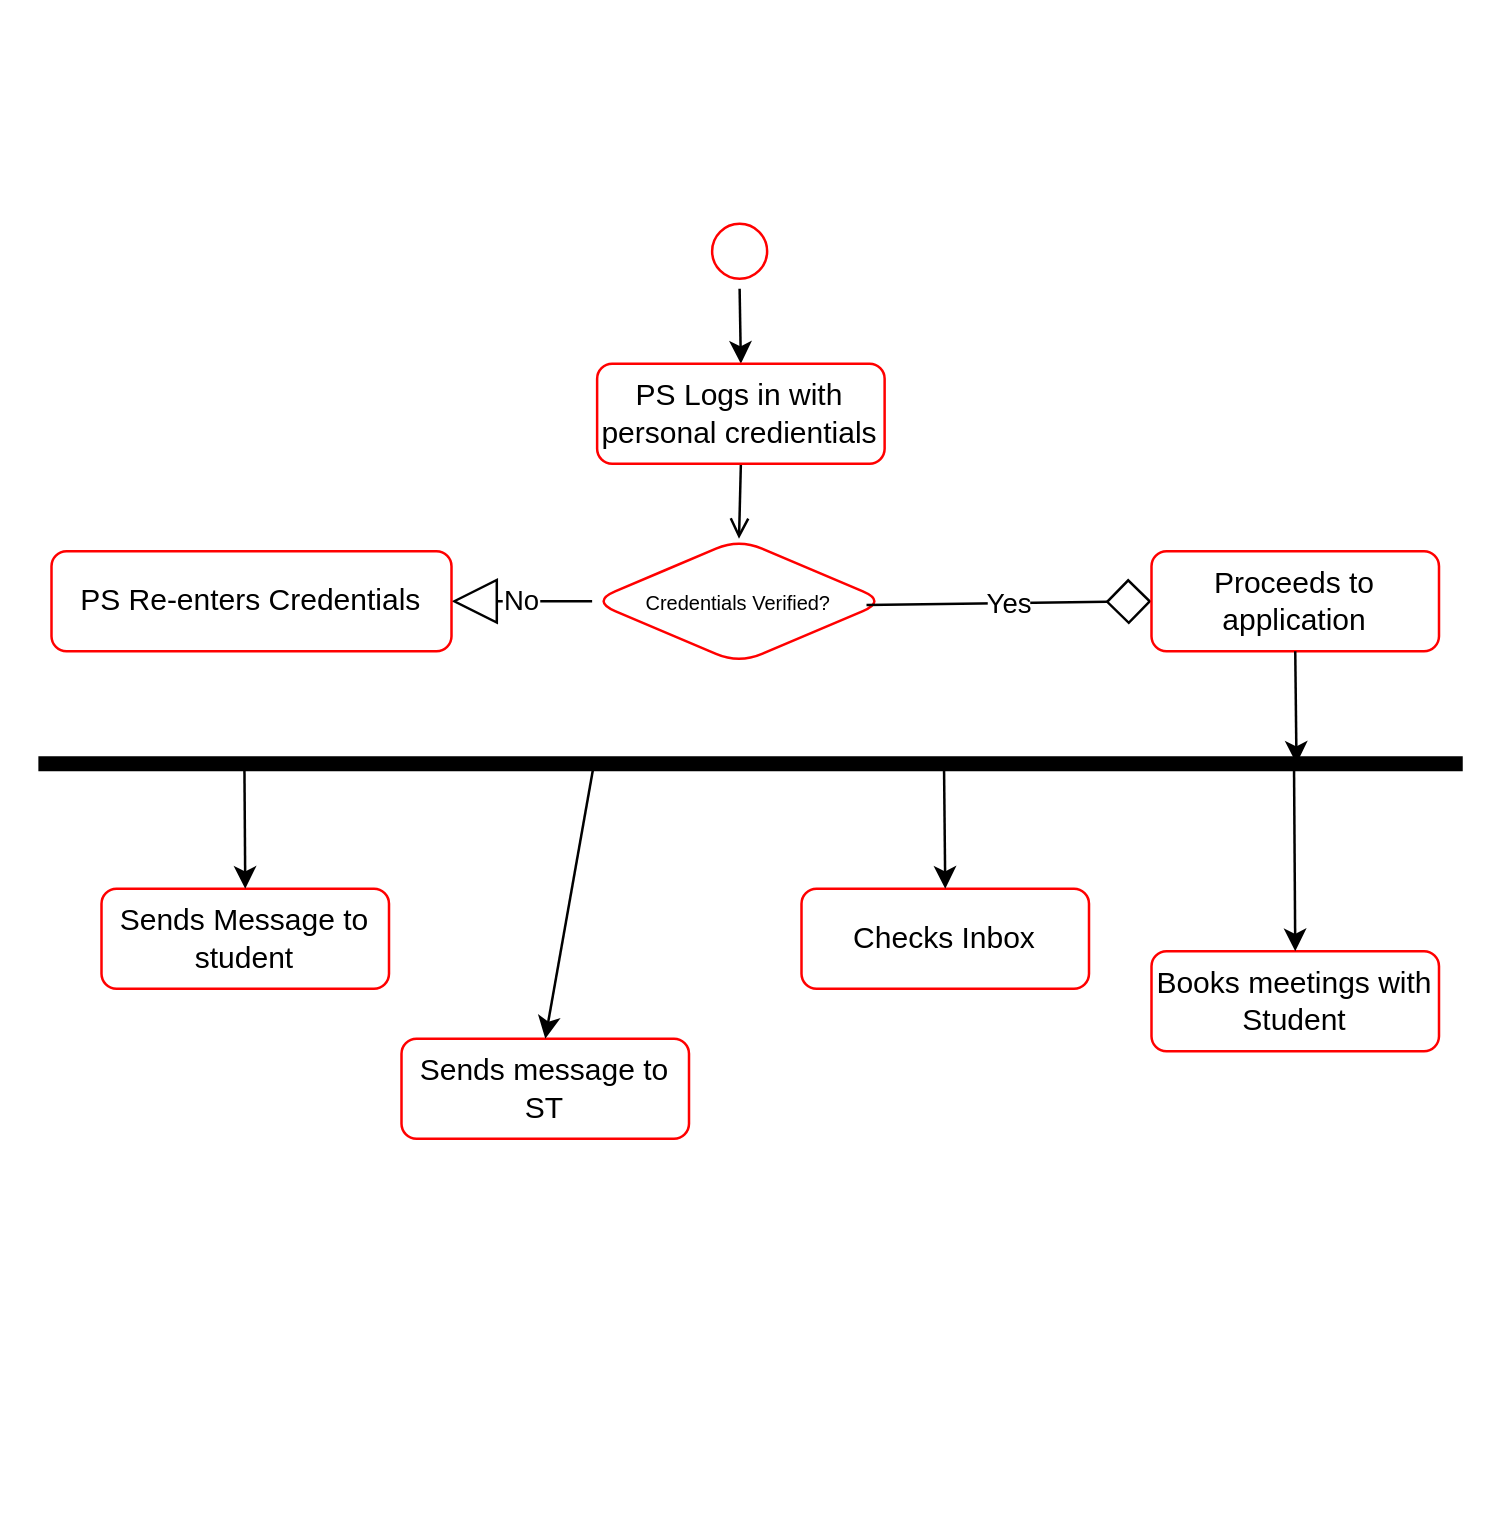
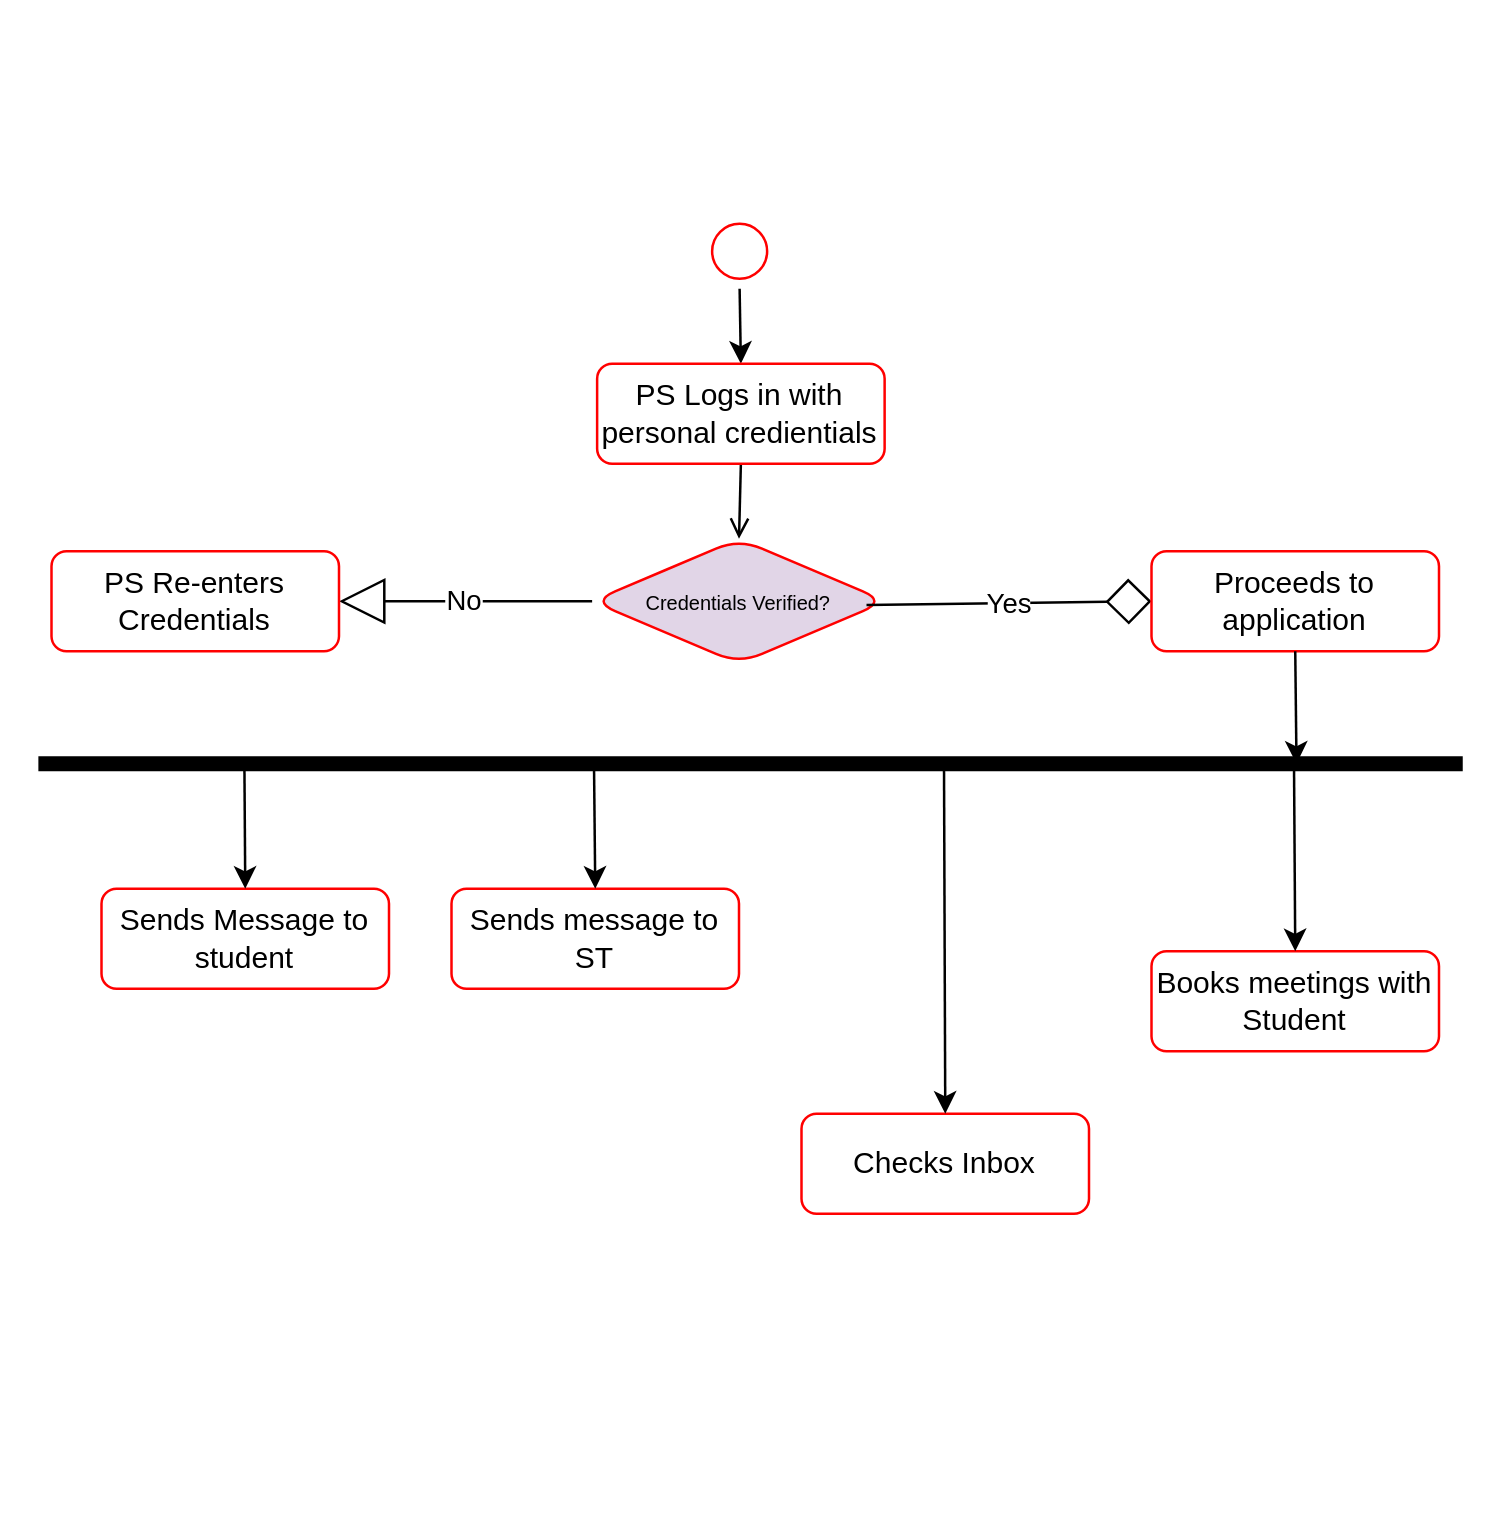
(251, 601) -> (195, 601)
(739, 601) -> (739, 601)
(945, 939) -> (945, 1164)
(545, 1089) -> (595, 939)
